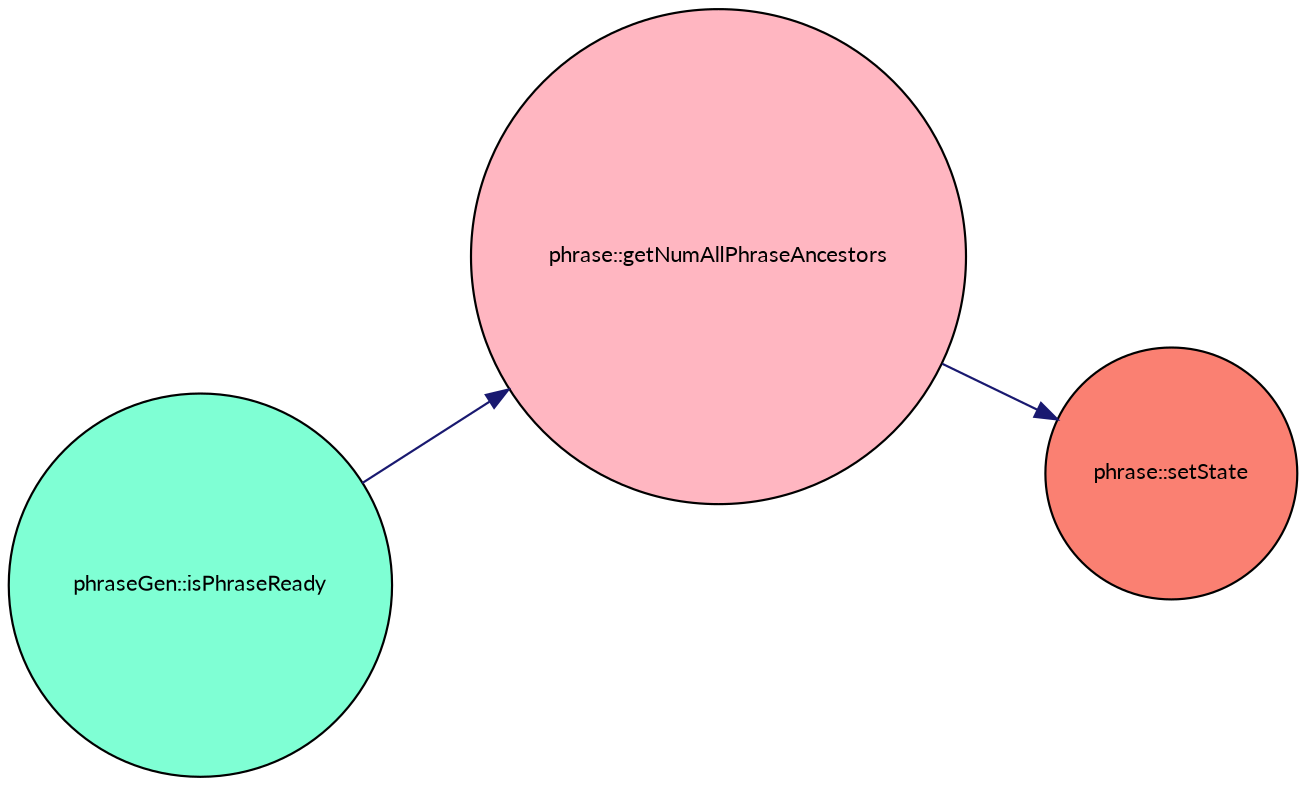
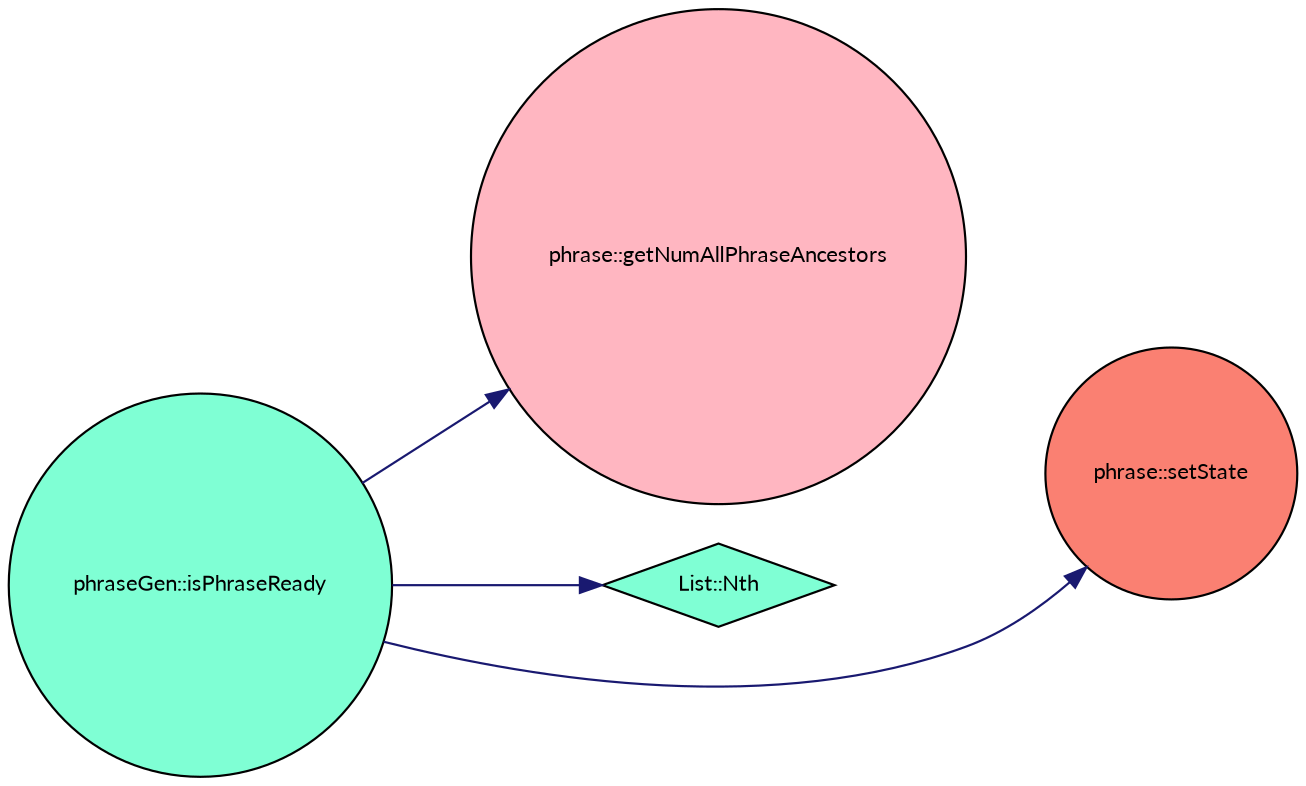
(990, 387) -> (737, 686)
none -> (718, 585)
